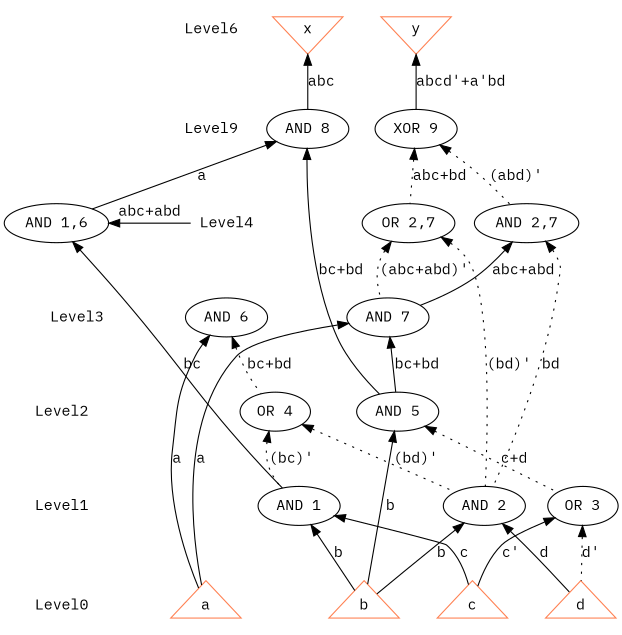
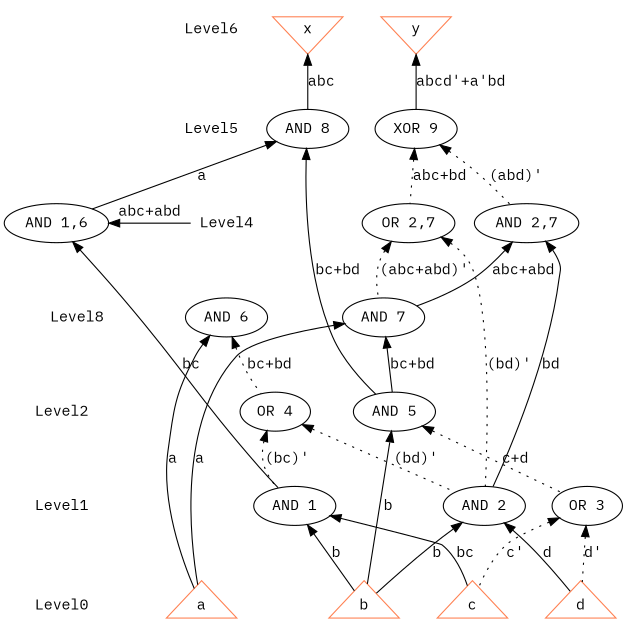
(211, 129) -> (211, 129)
(77, 317) -> (77, 317)
(538, 370) -> (538, 370)
(502, 545) -> (506, 545)
(464, 553) -> (465, 553)
